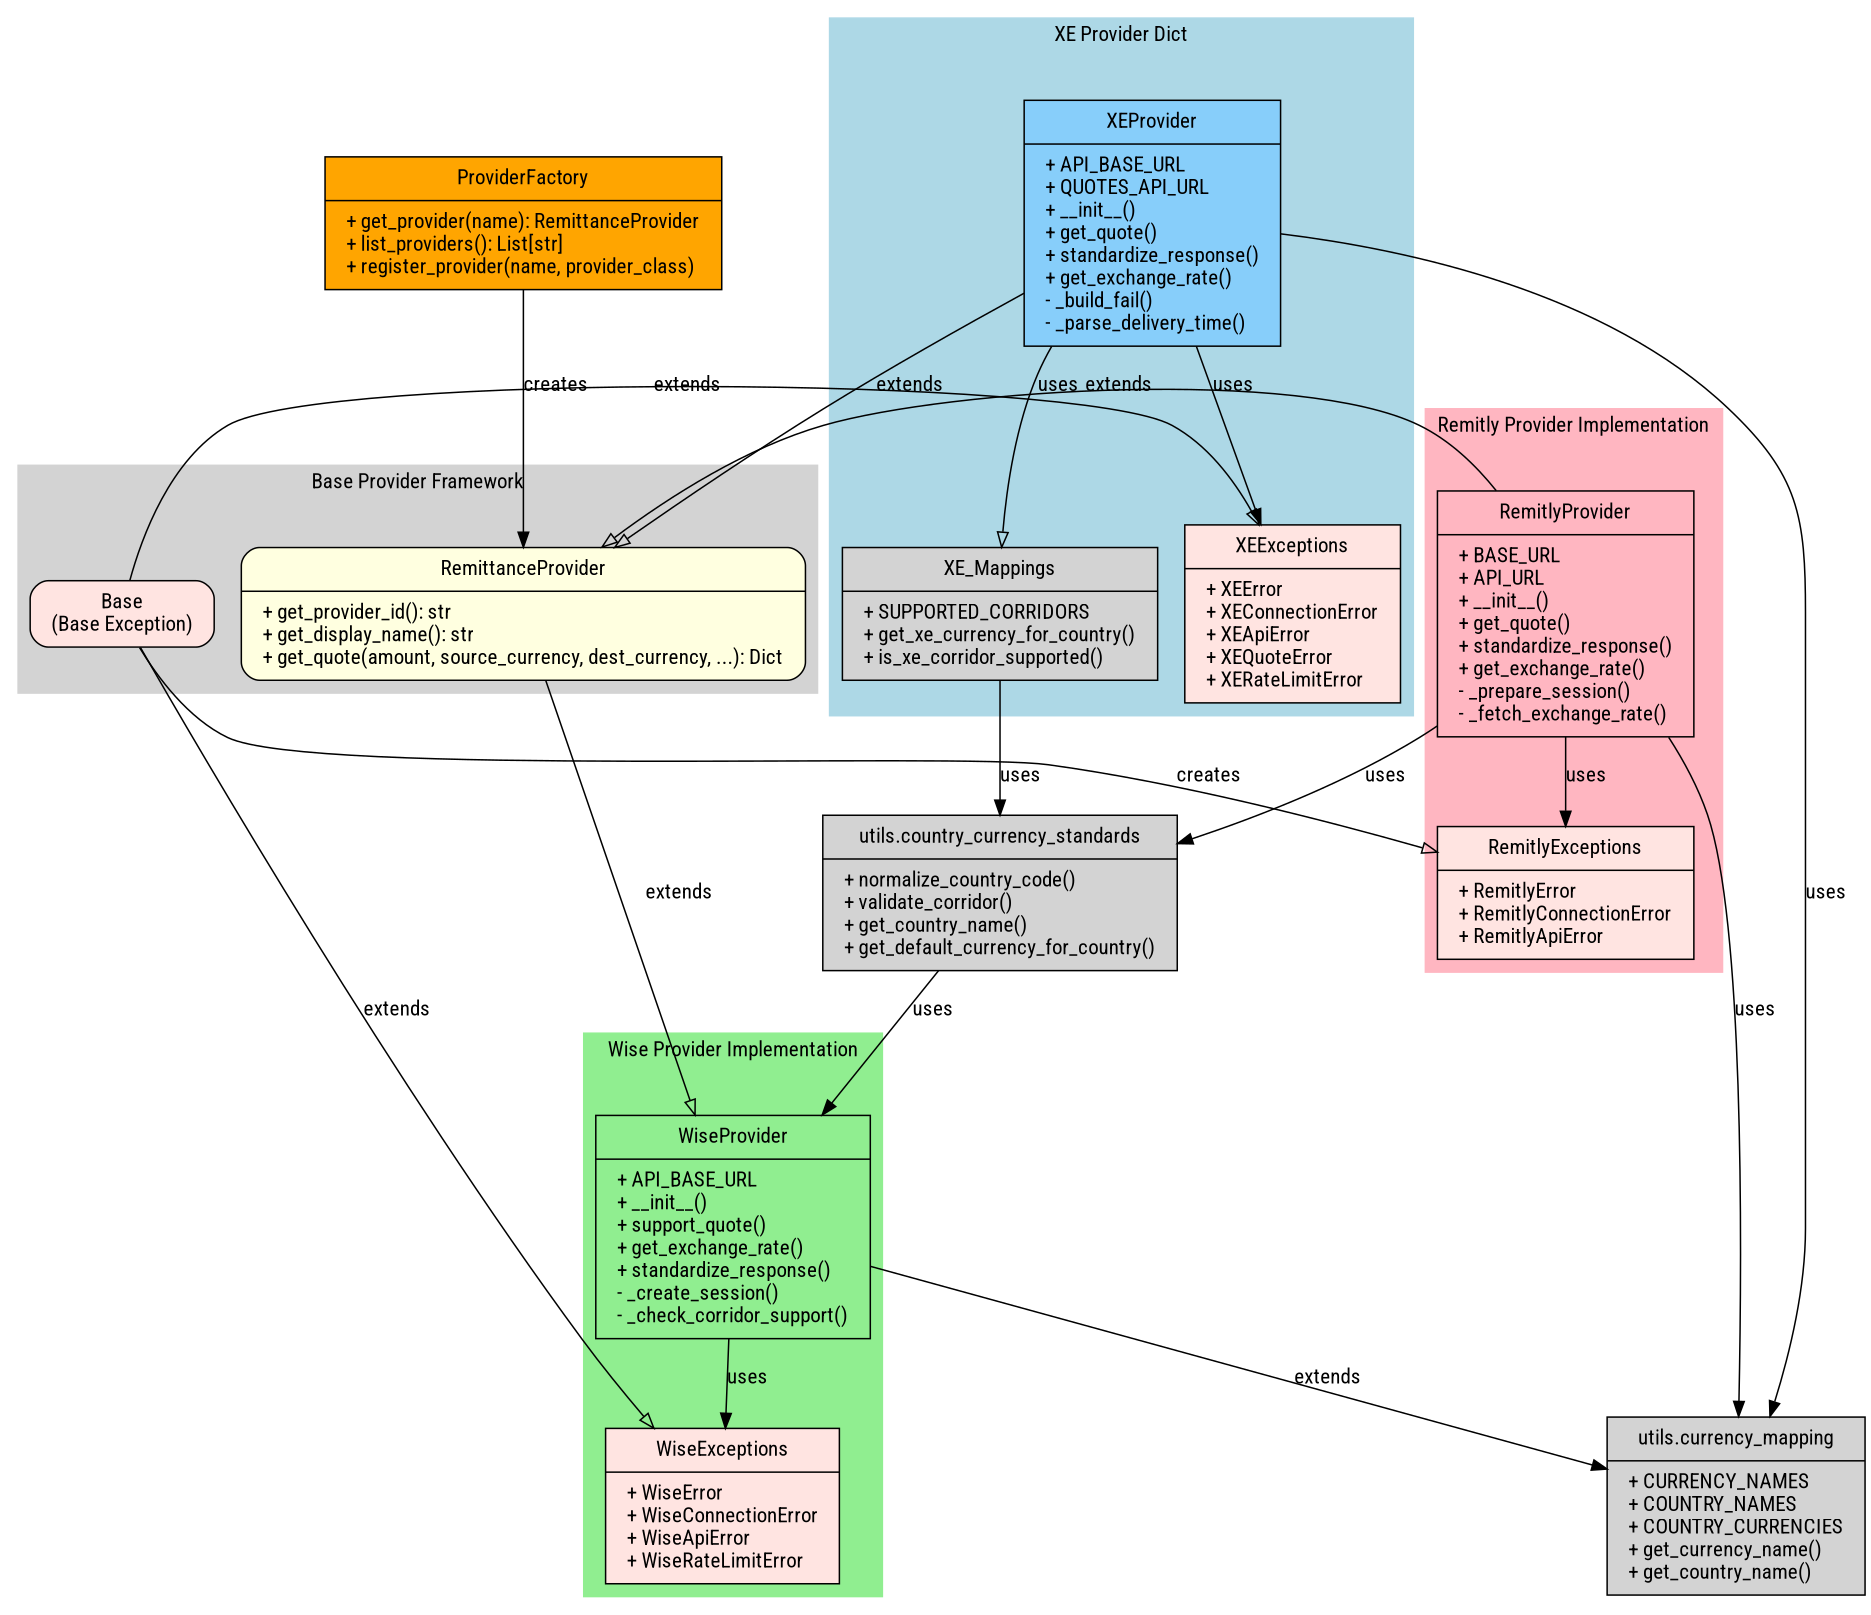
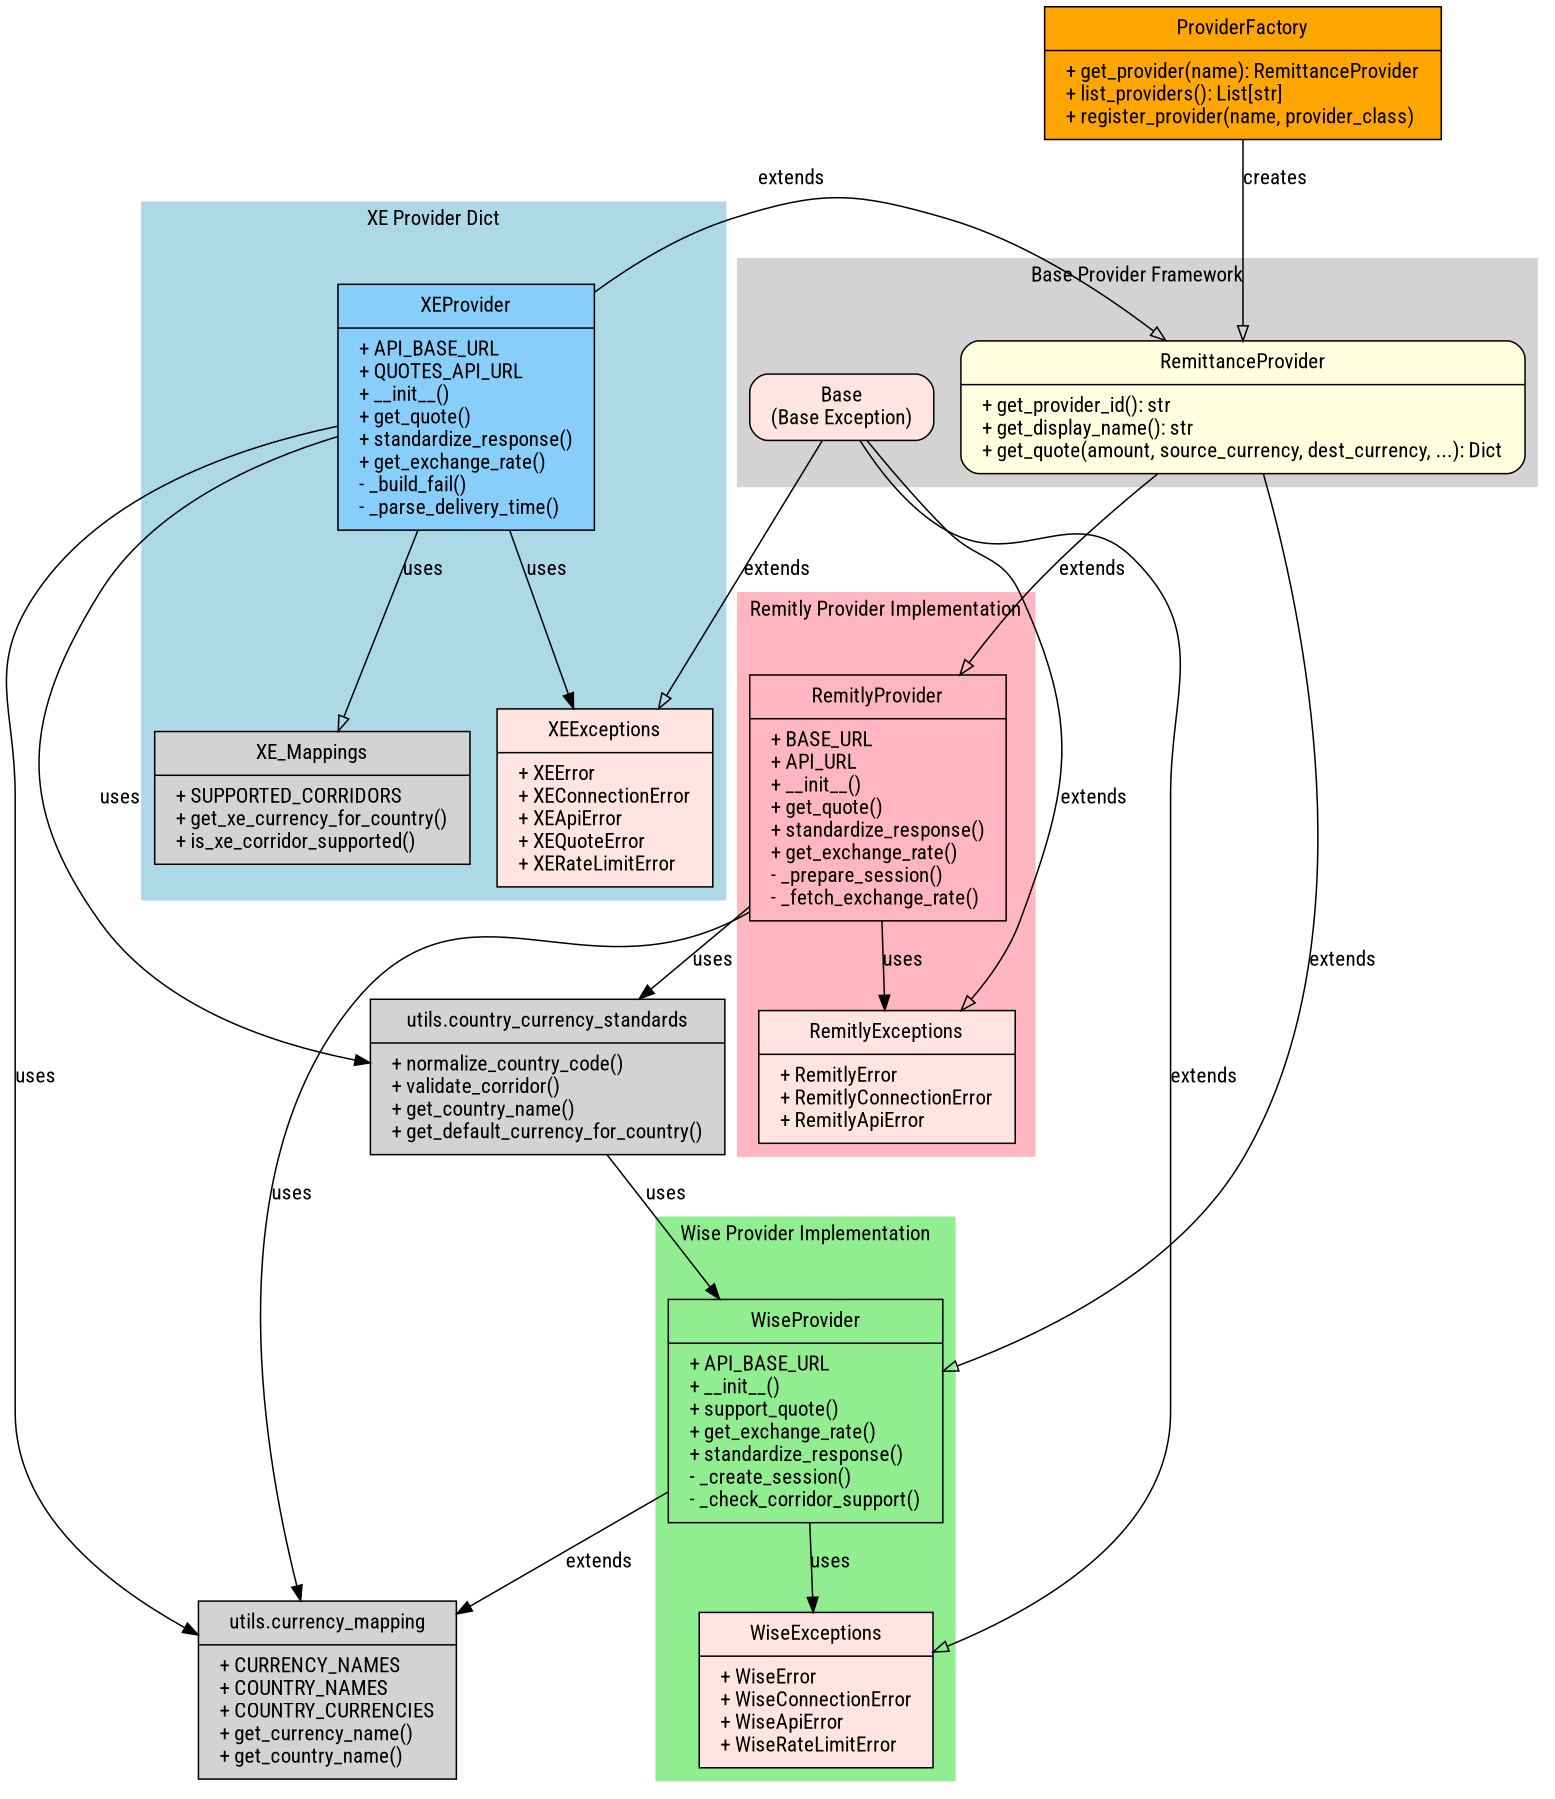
(1054, 393) -> (1057, 562)
(523, 411) -> (1243, 233)
(1000, 740) -> (39, 761)
(1209, 776) -> (1094, 798)
